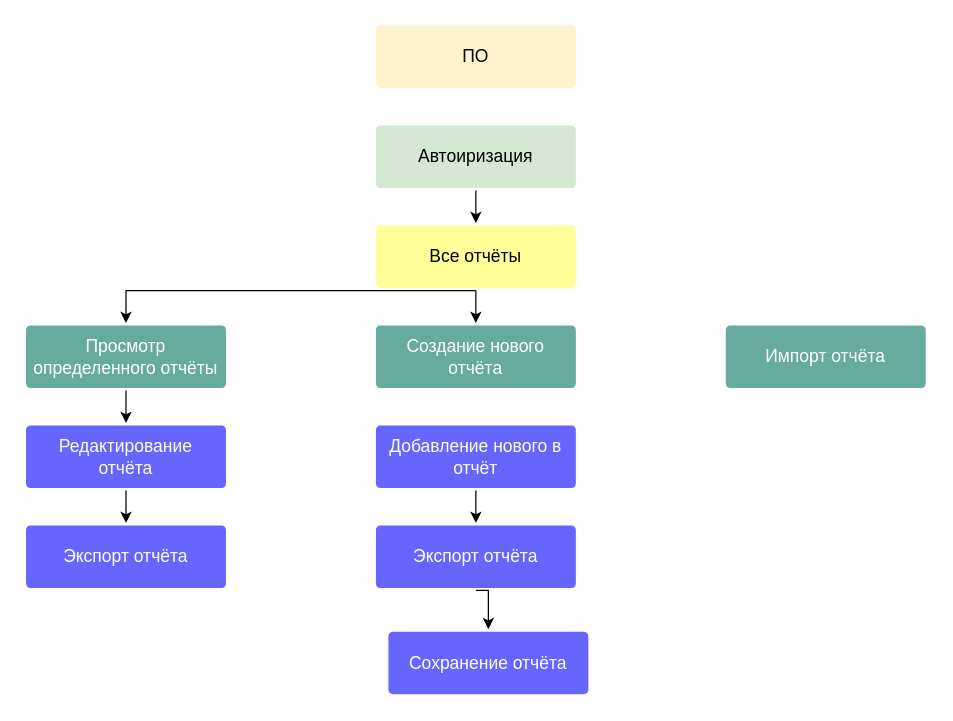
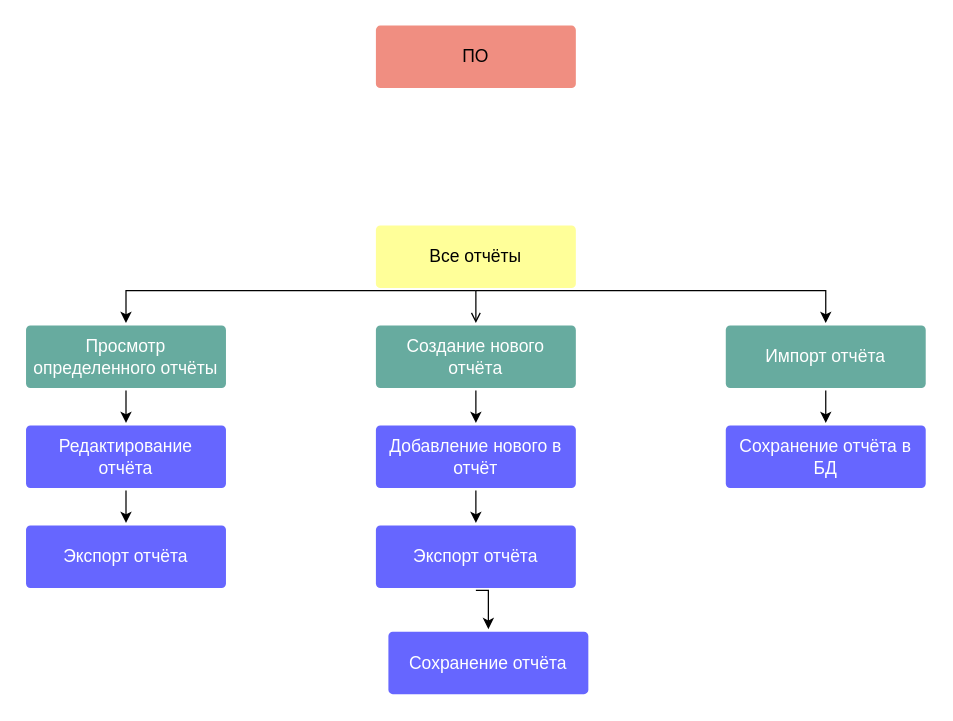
(476, 57) -> (476, 57)
(476, 157) -> none
(476, 203) -> none
none -> (664, 291)
(476, 313) -> (476, 315)
none -> (476, 403)
none -> (826, 403)
none -> (826, 457)
